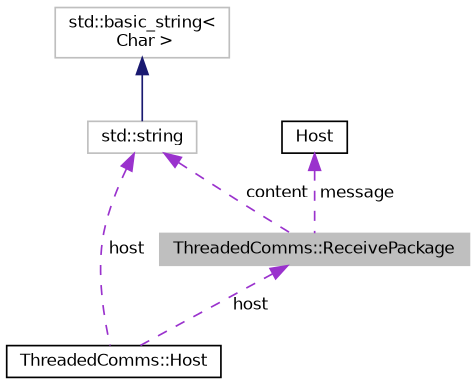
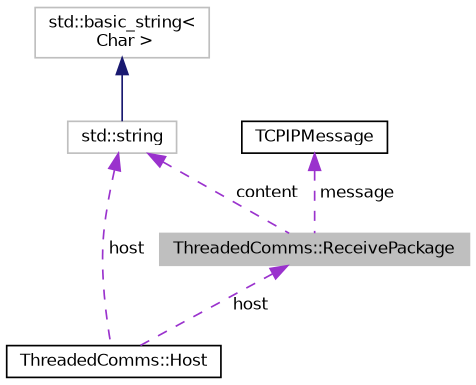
(315, 137) -> (315, 137)
